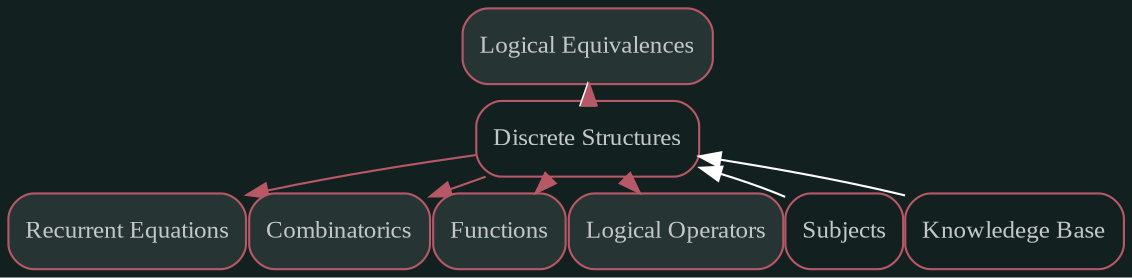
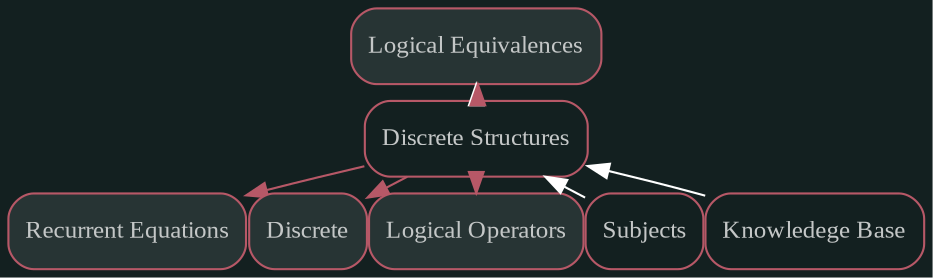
(340, 231) -> (308, 231)
(499, 231) -> none
